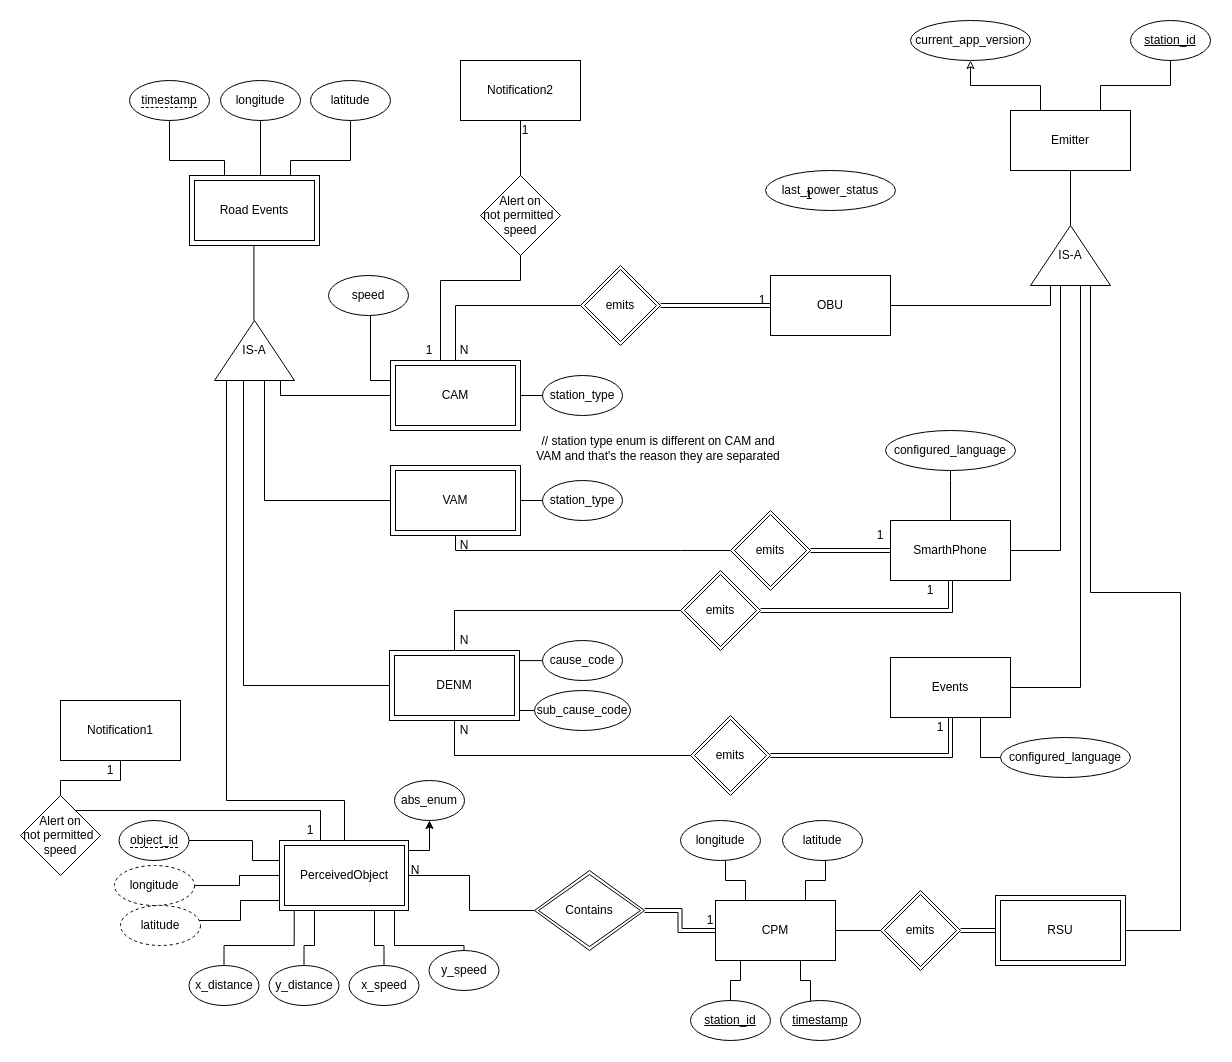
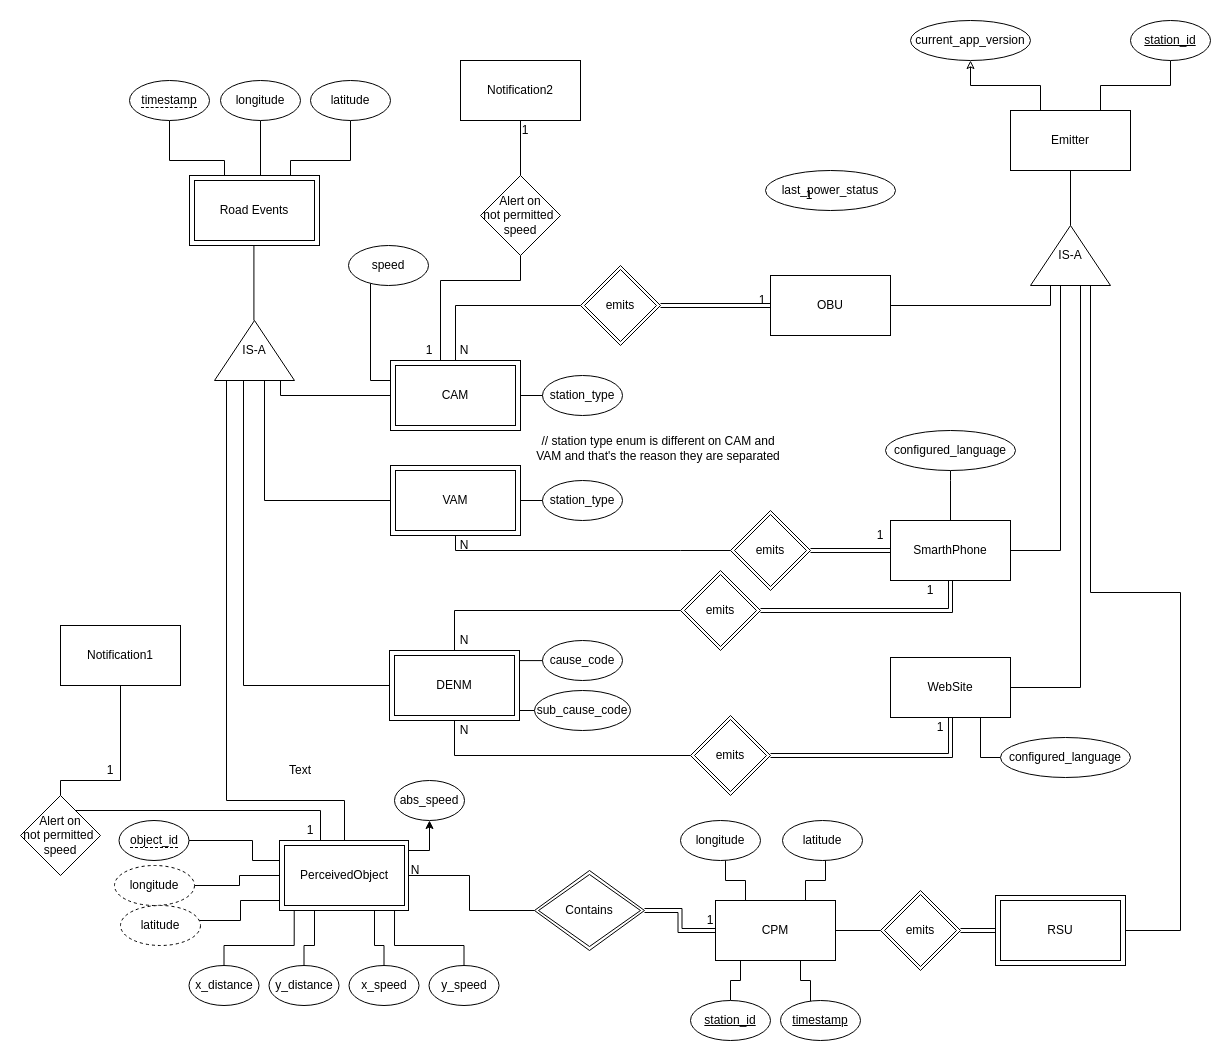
(369, 296) -> (389, 266)
(951, 688) -> (951, 688)
(121, 731) -> (121, 656)
none -> (301, 771)
(430, 801) -> (430, 801)
(464, 971) -> (464, 986)
